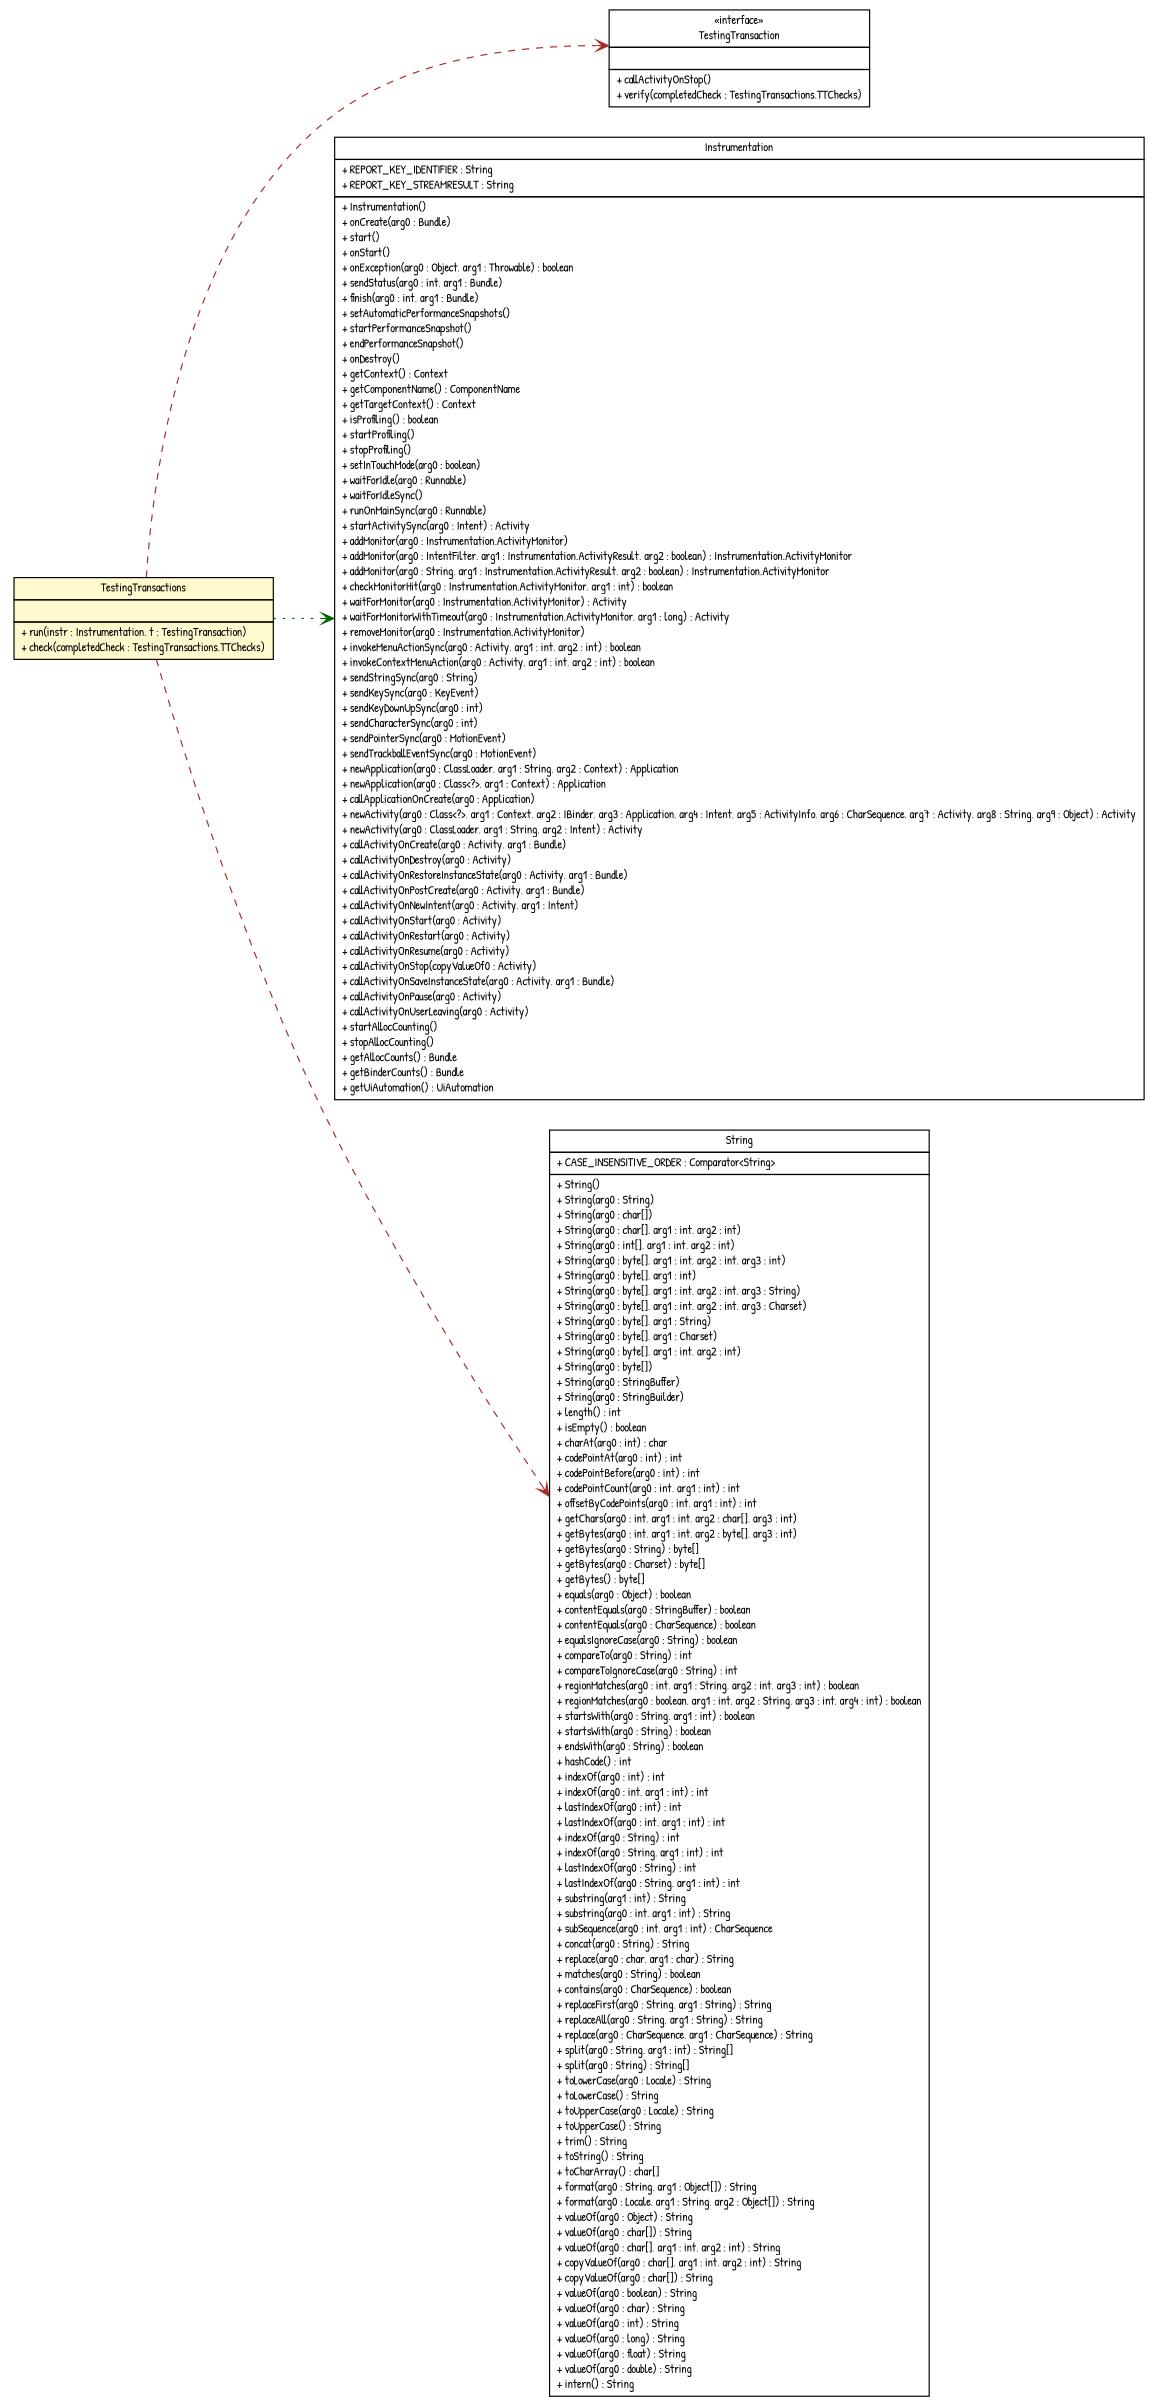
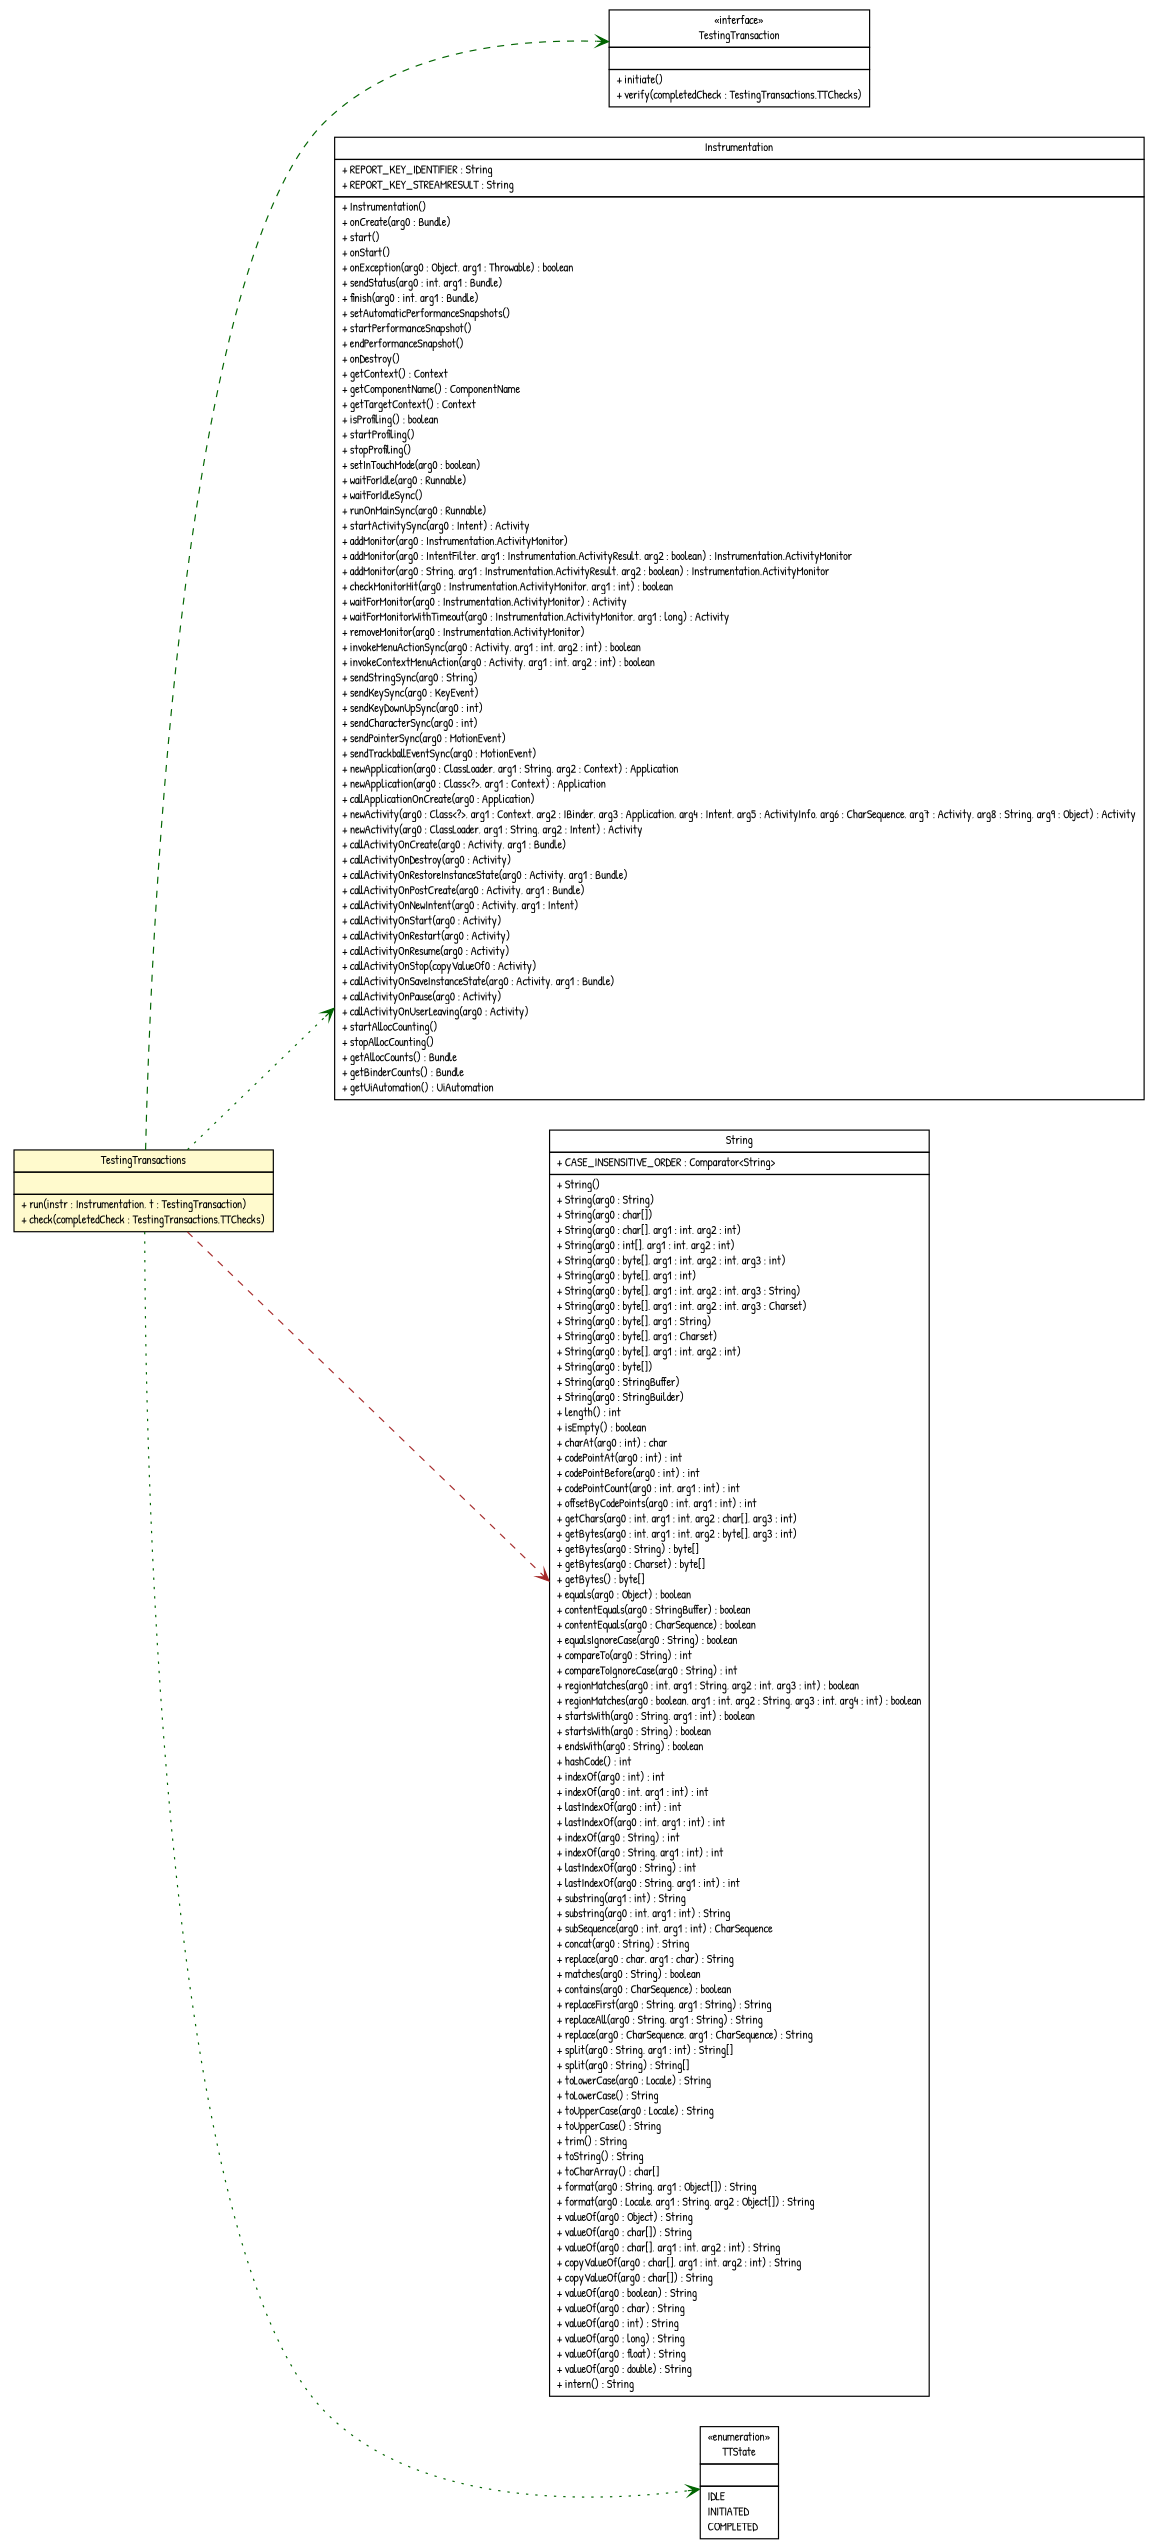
(664, 80) -> (640, 80)
(255, 203) -> (201, 480)
none -> (739, 2483)
